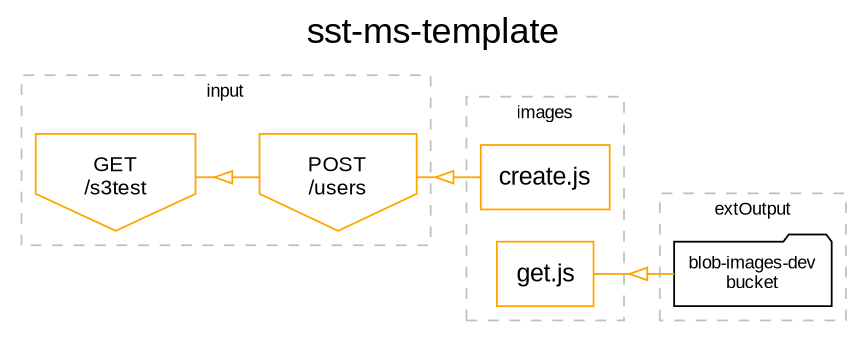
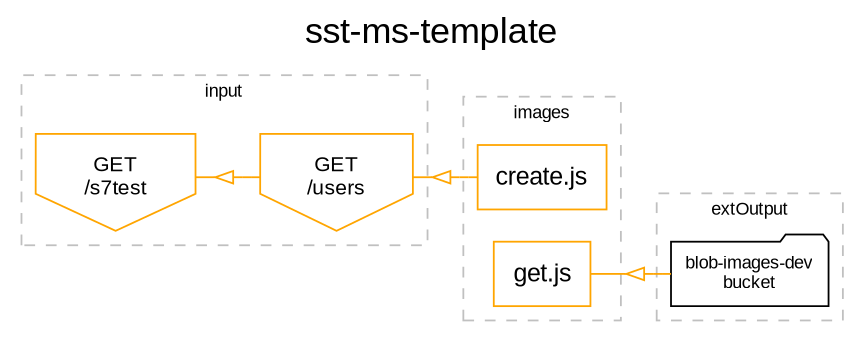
(116, 177) -> (116, 177)
(338, 177) -> (337, 177)
